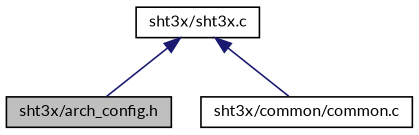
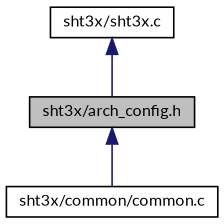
(258, 72) -> (112, 165)
